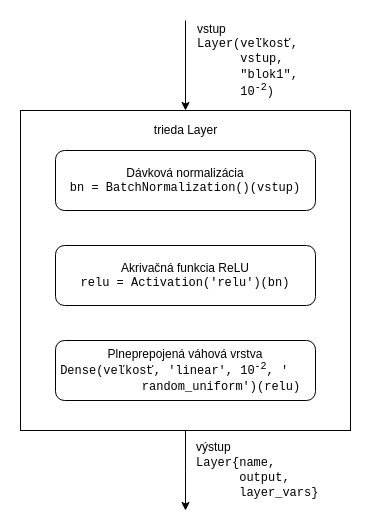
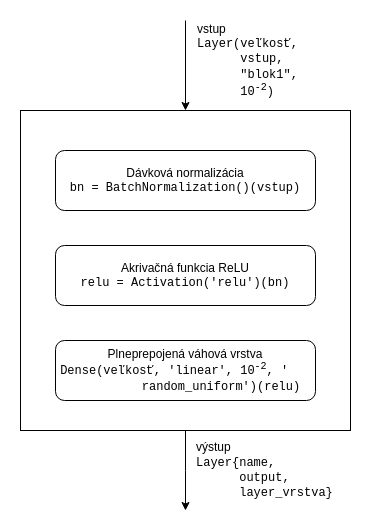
(186, 131) -> none
(276, 471) -> (276, 471)
